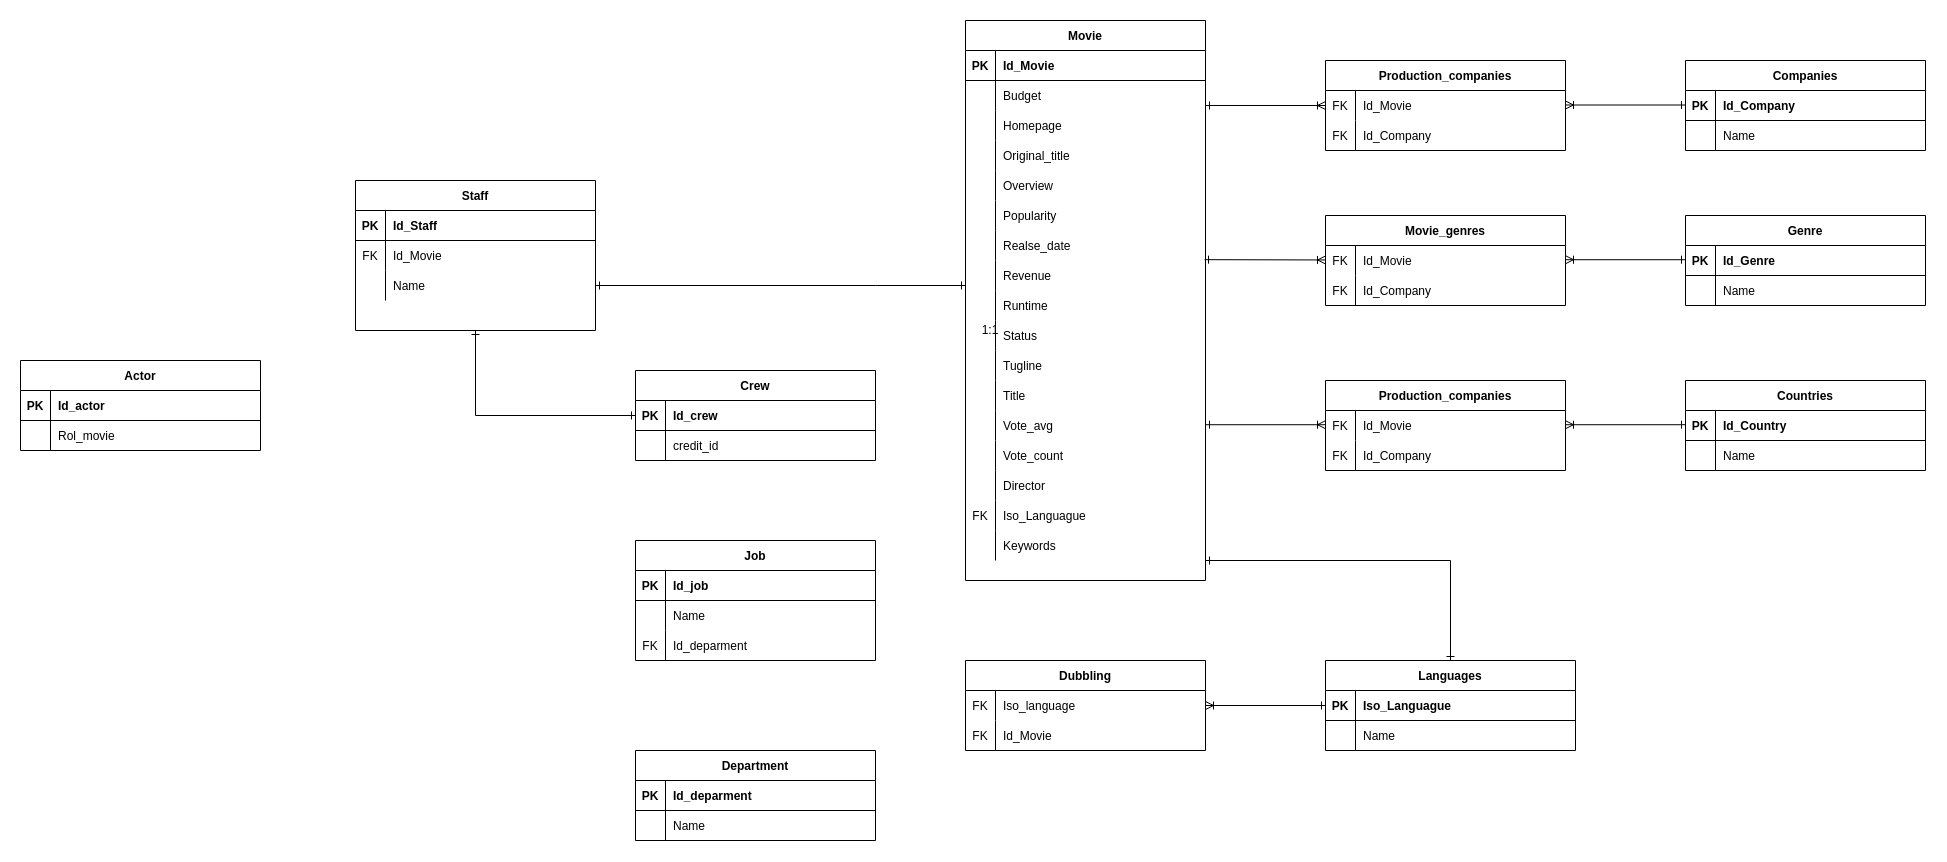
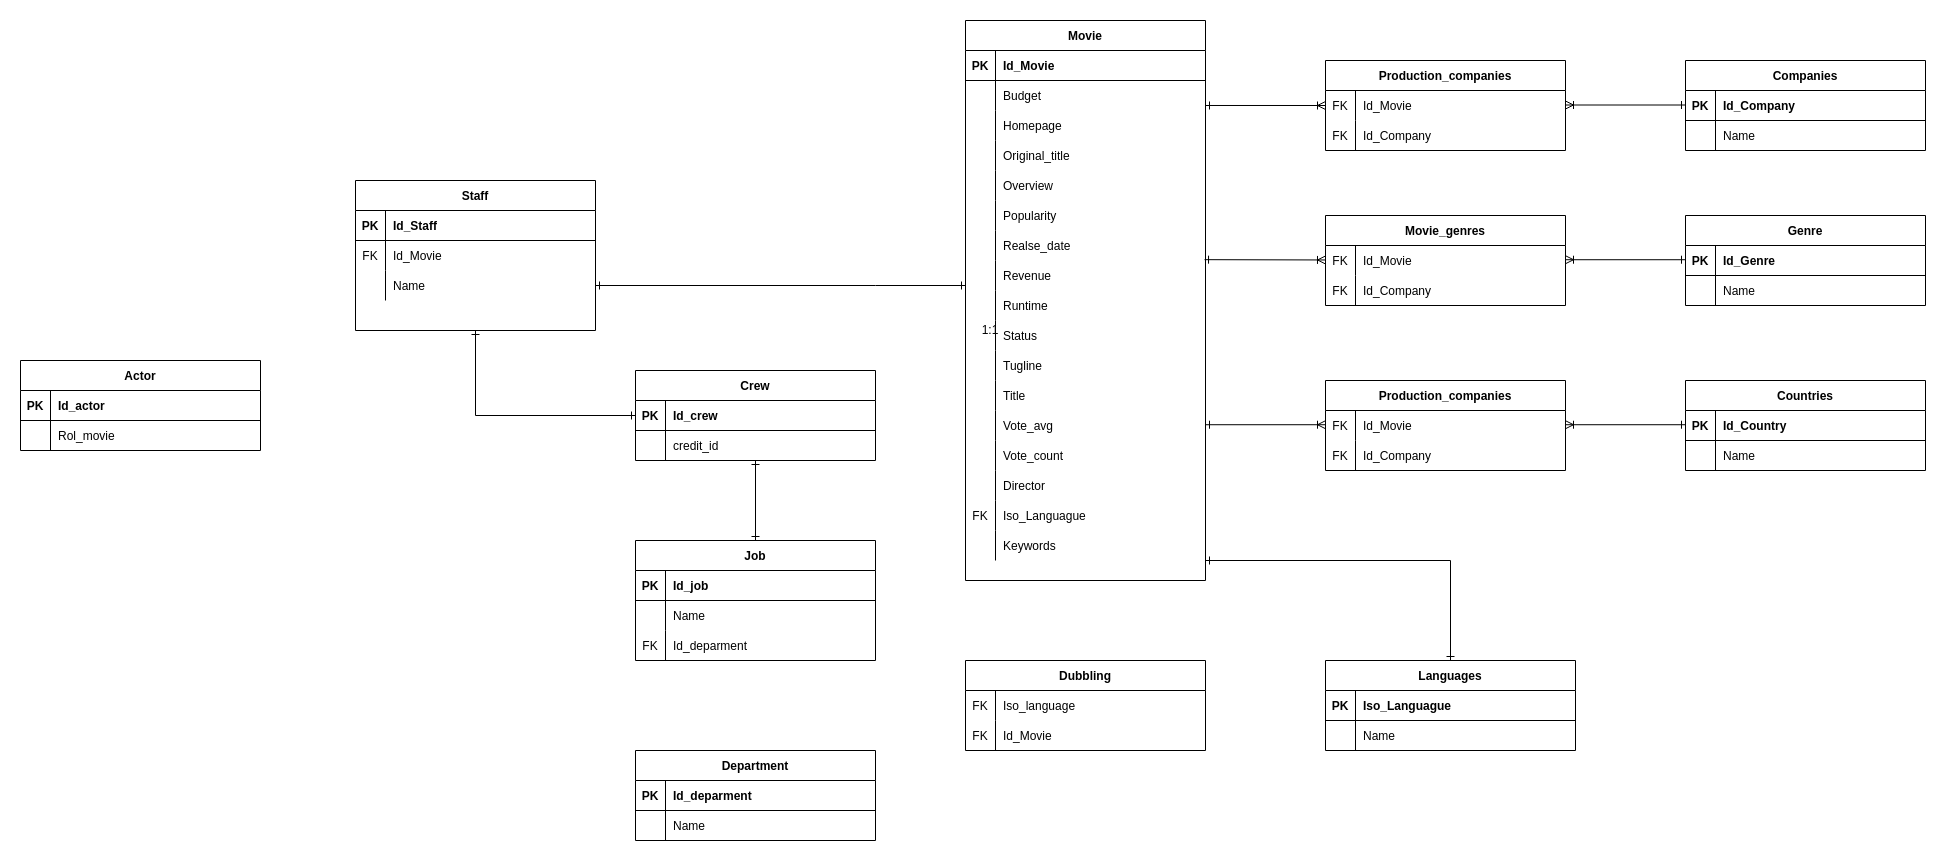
none -> (756, 501)
(1266, 706) -> none
